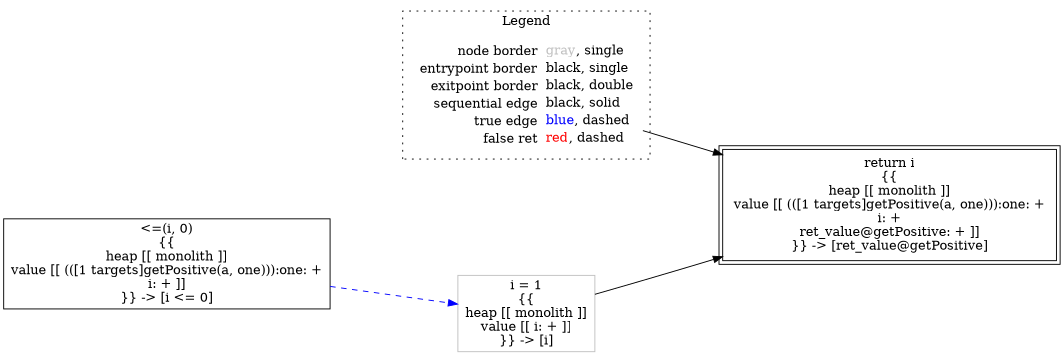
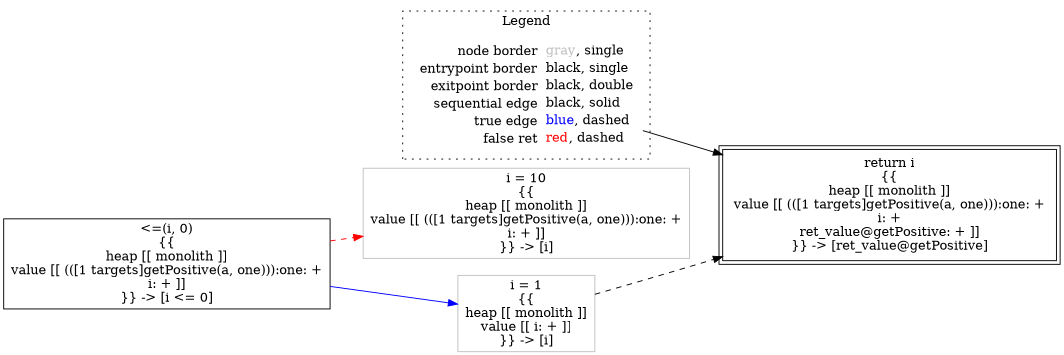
none -> (526, 213)
(654, 277) -> (654, 277)
(389, 295) -> (389, 295)
